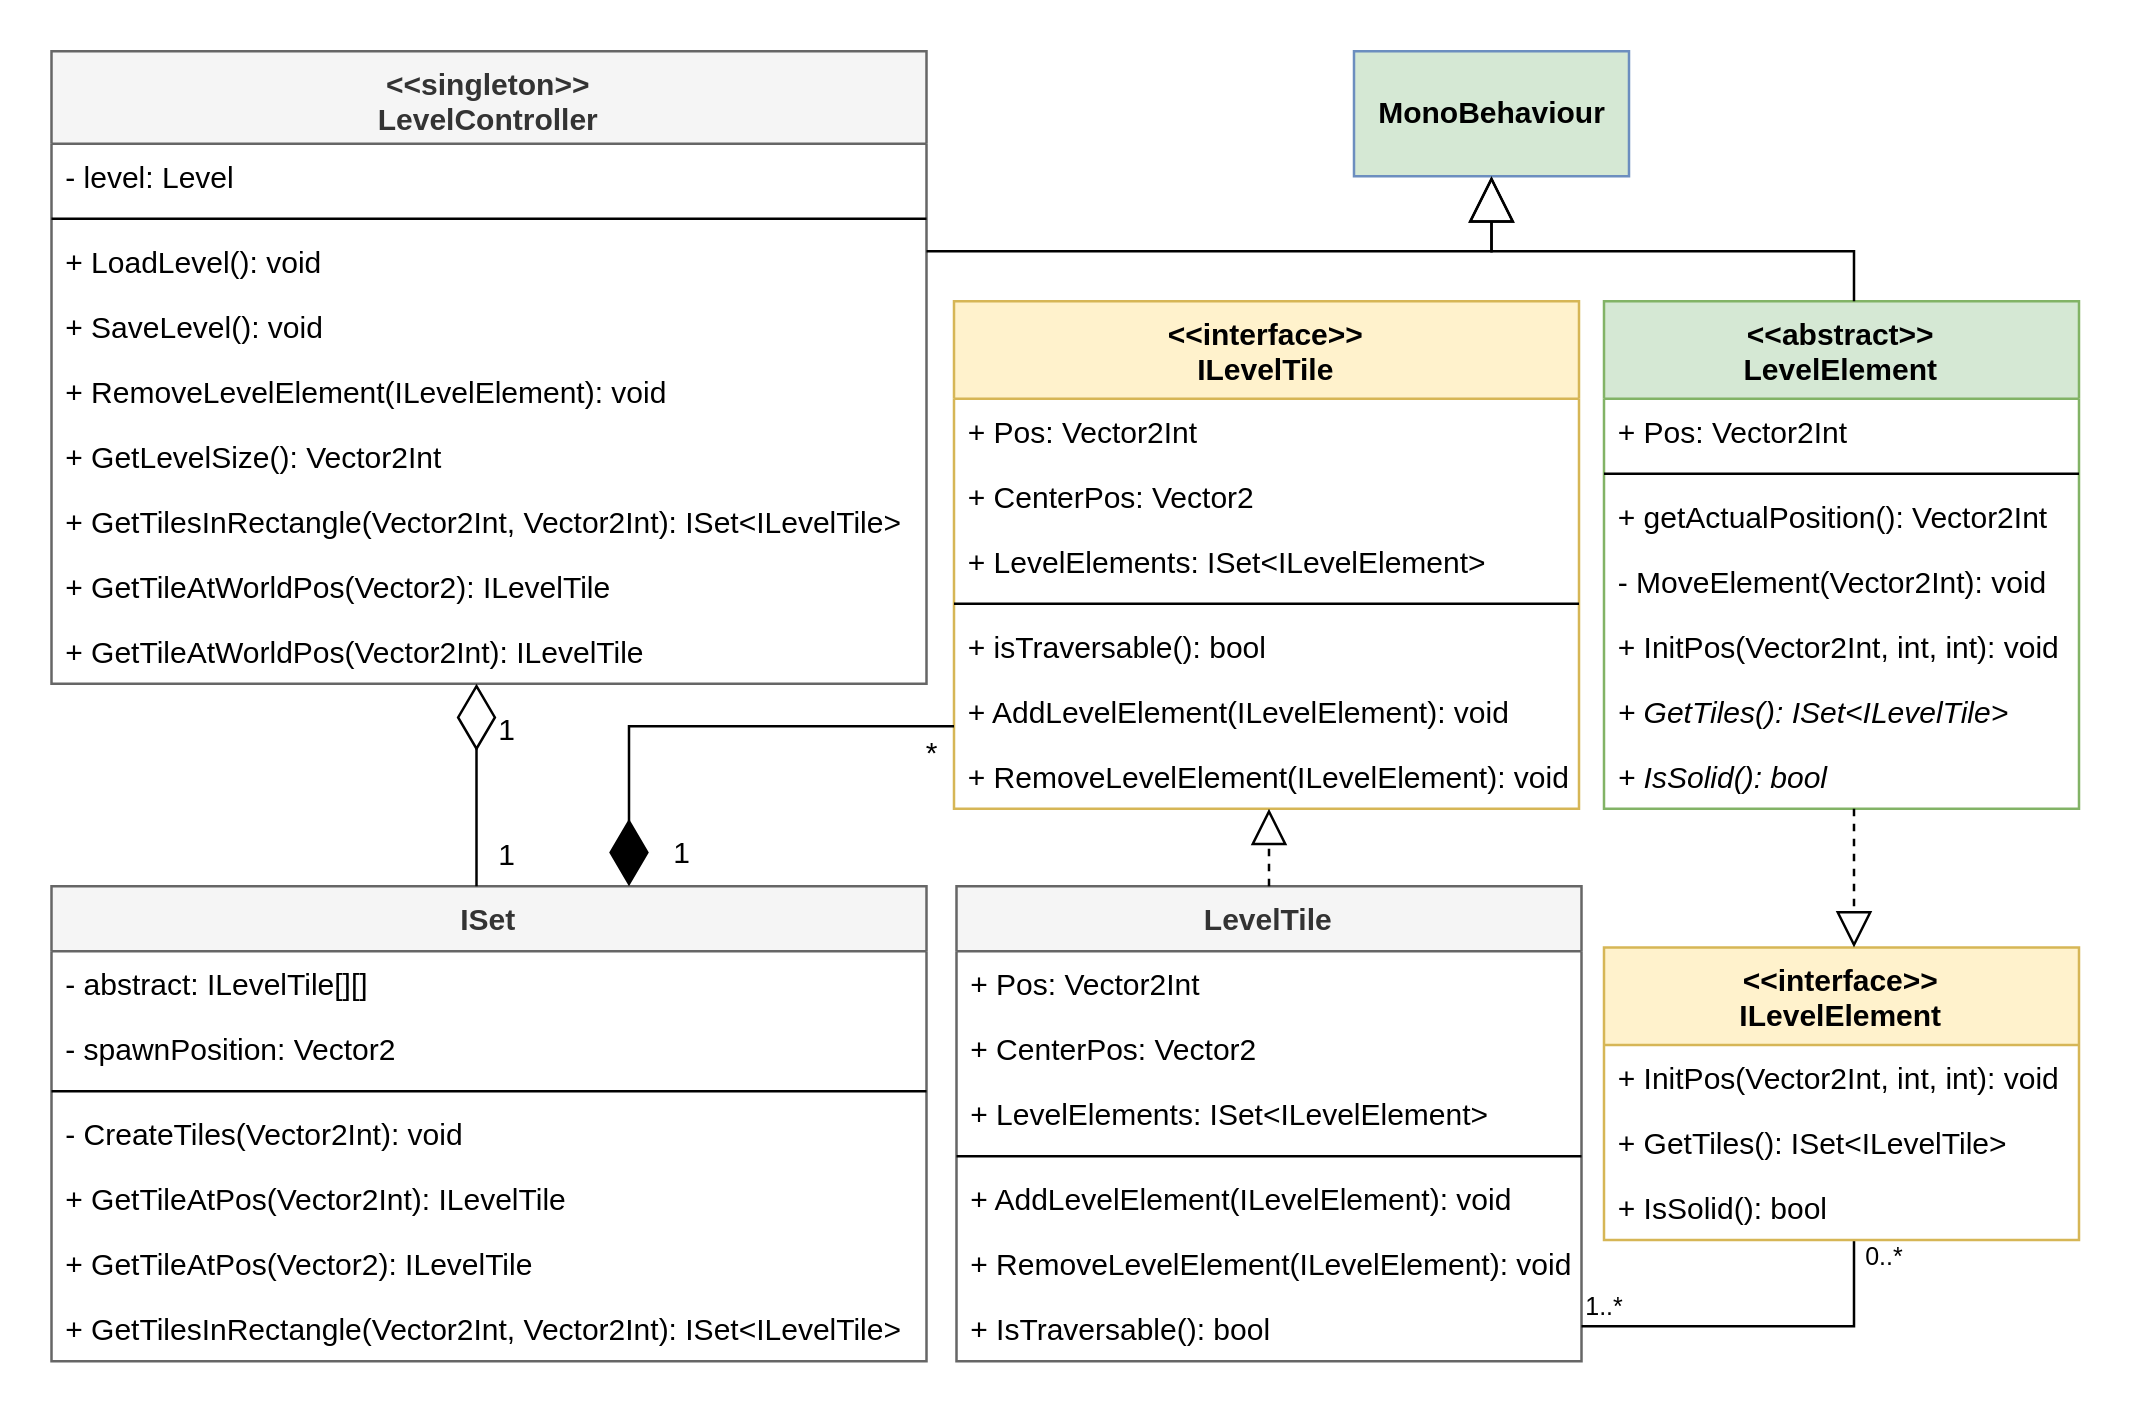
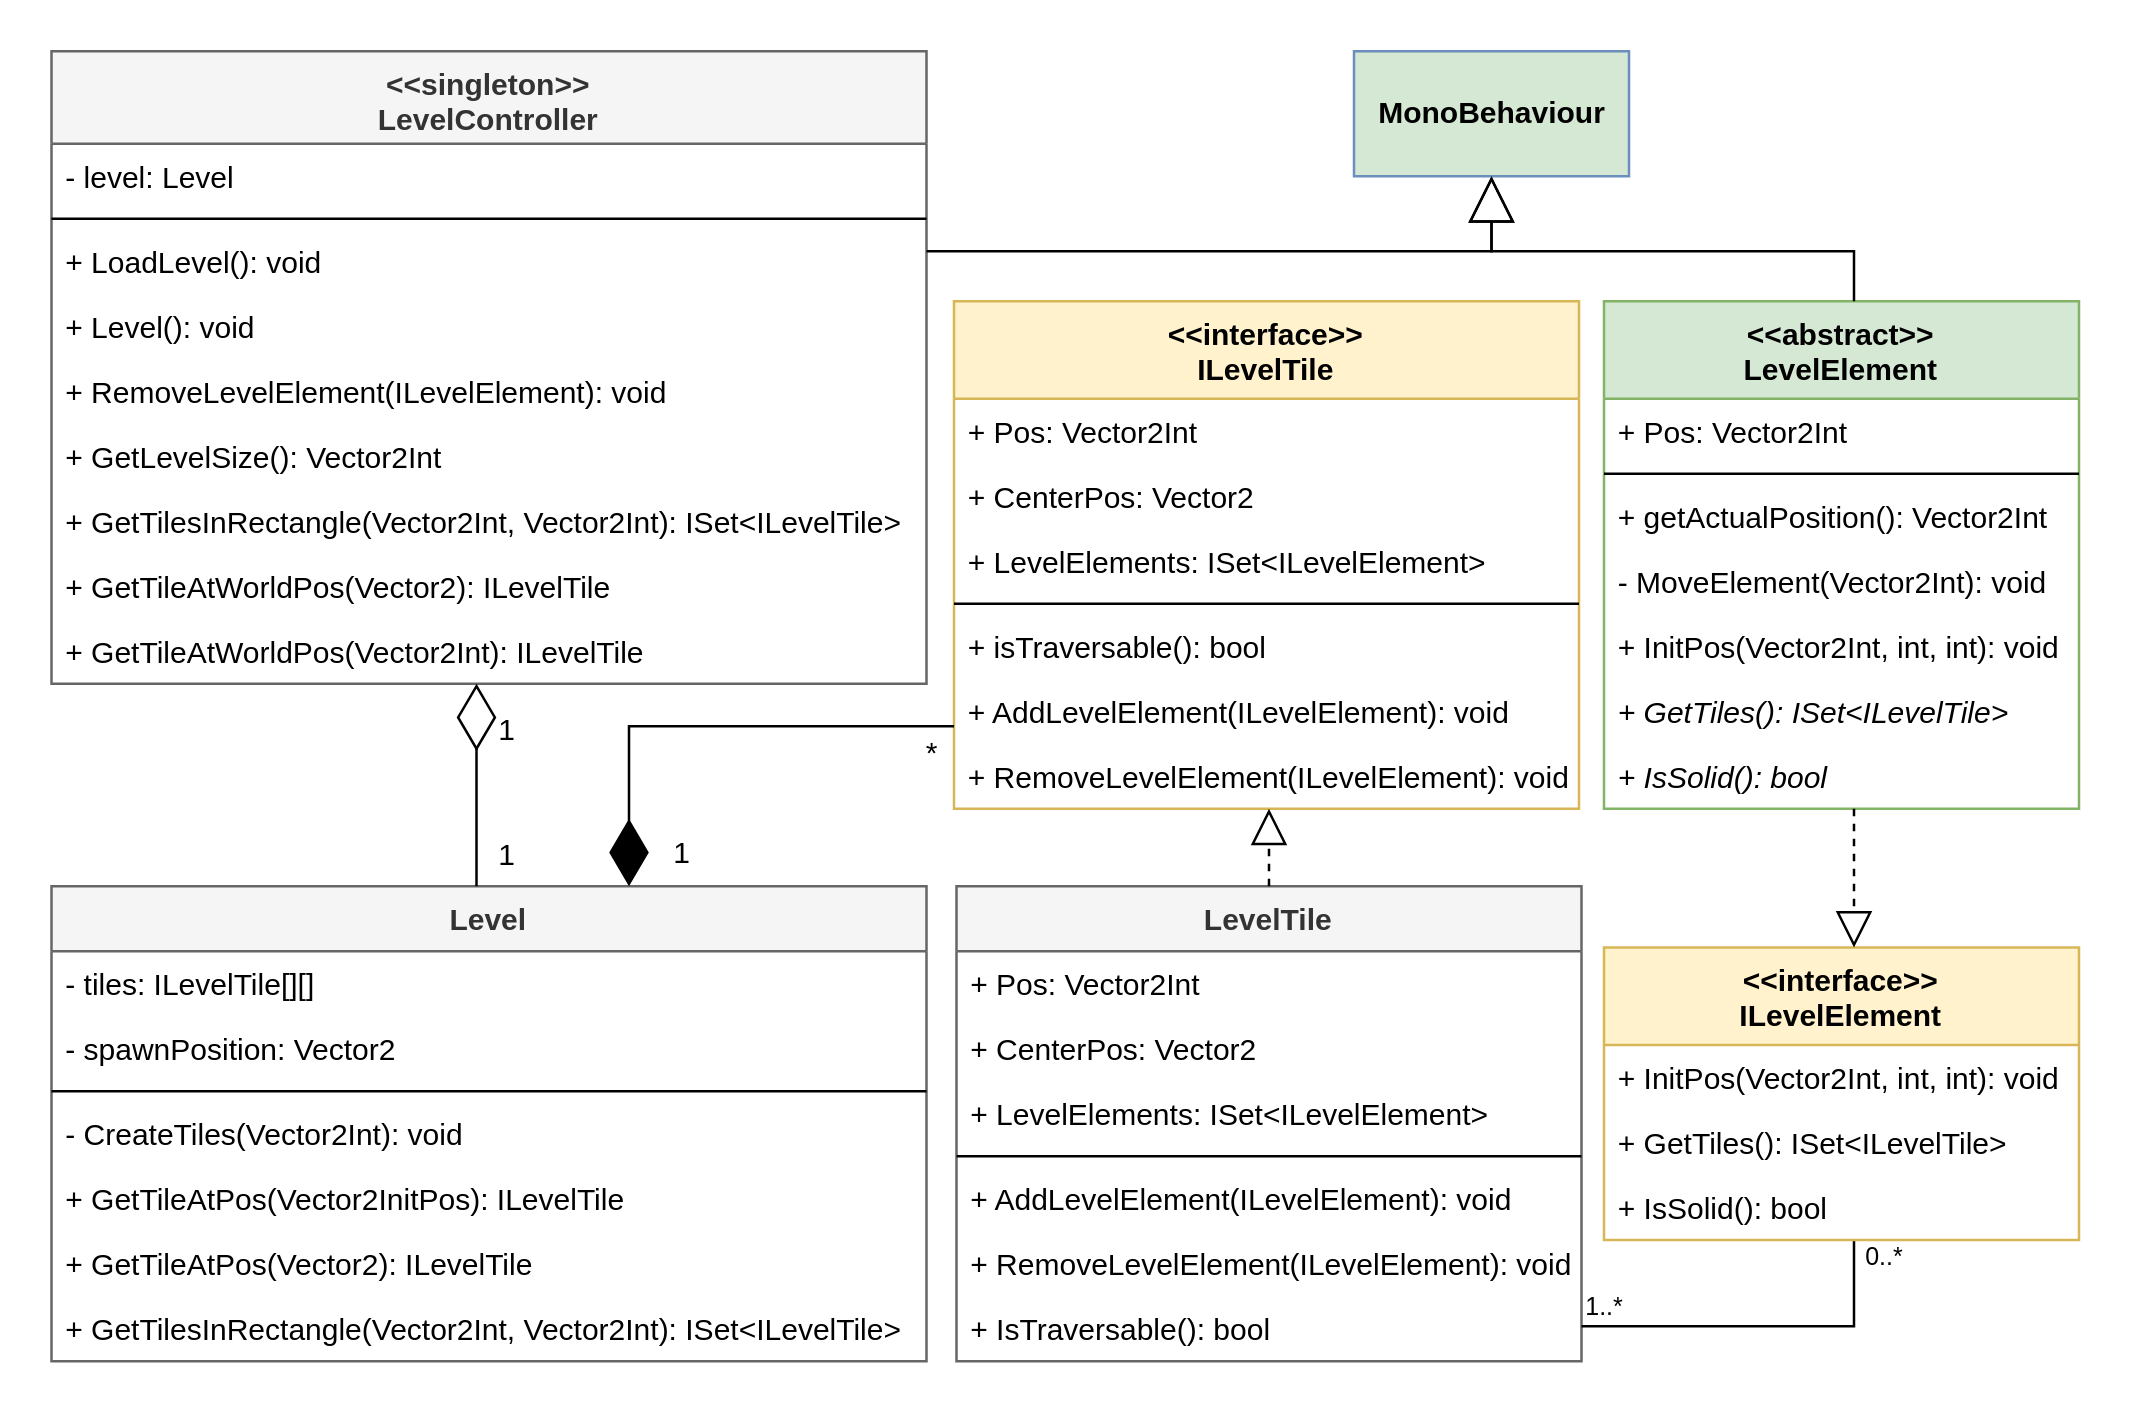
(205, 328) -> (172, 328)
(488, 920) -> (488, 920)
(260, 985) -> (227, 985)
(353, 1200) -> (383, 1200)
